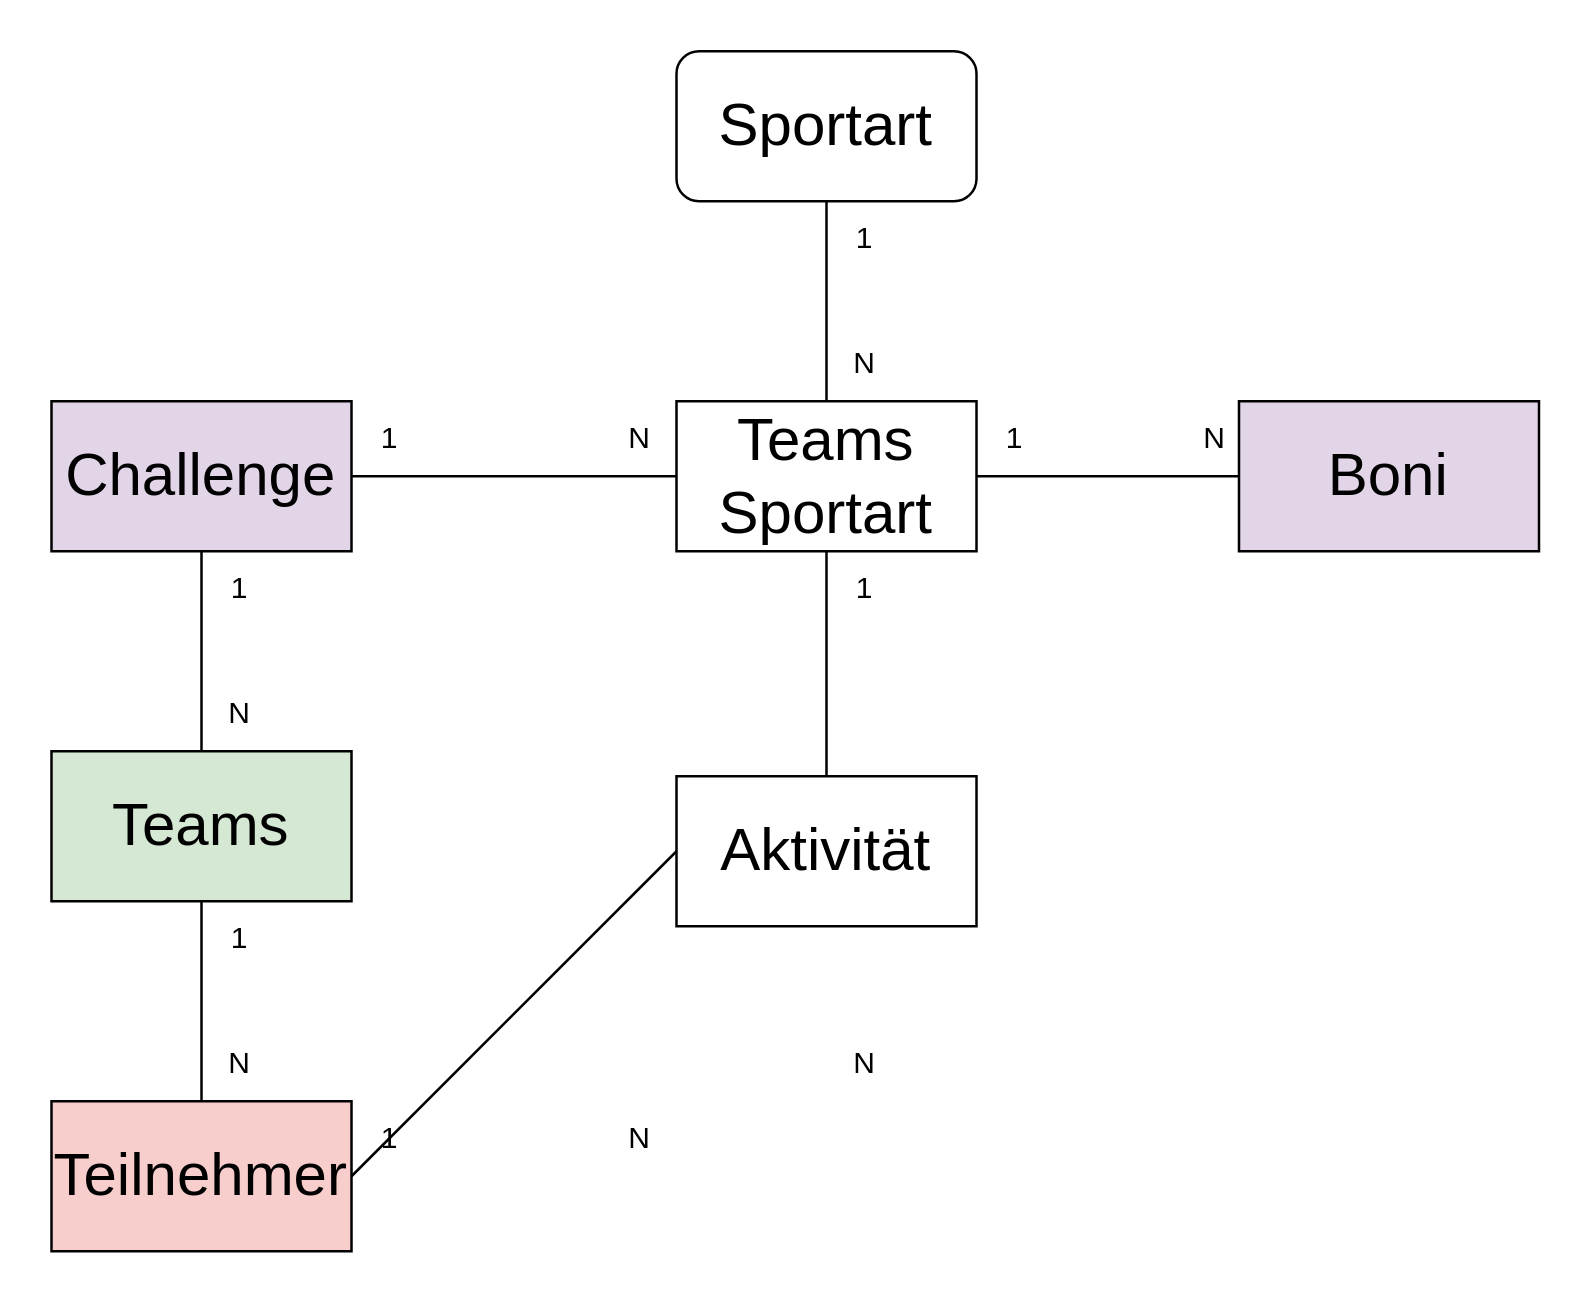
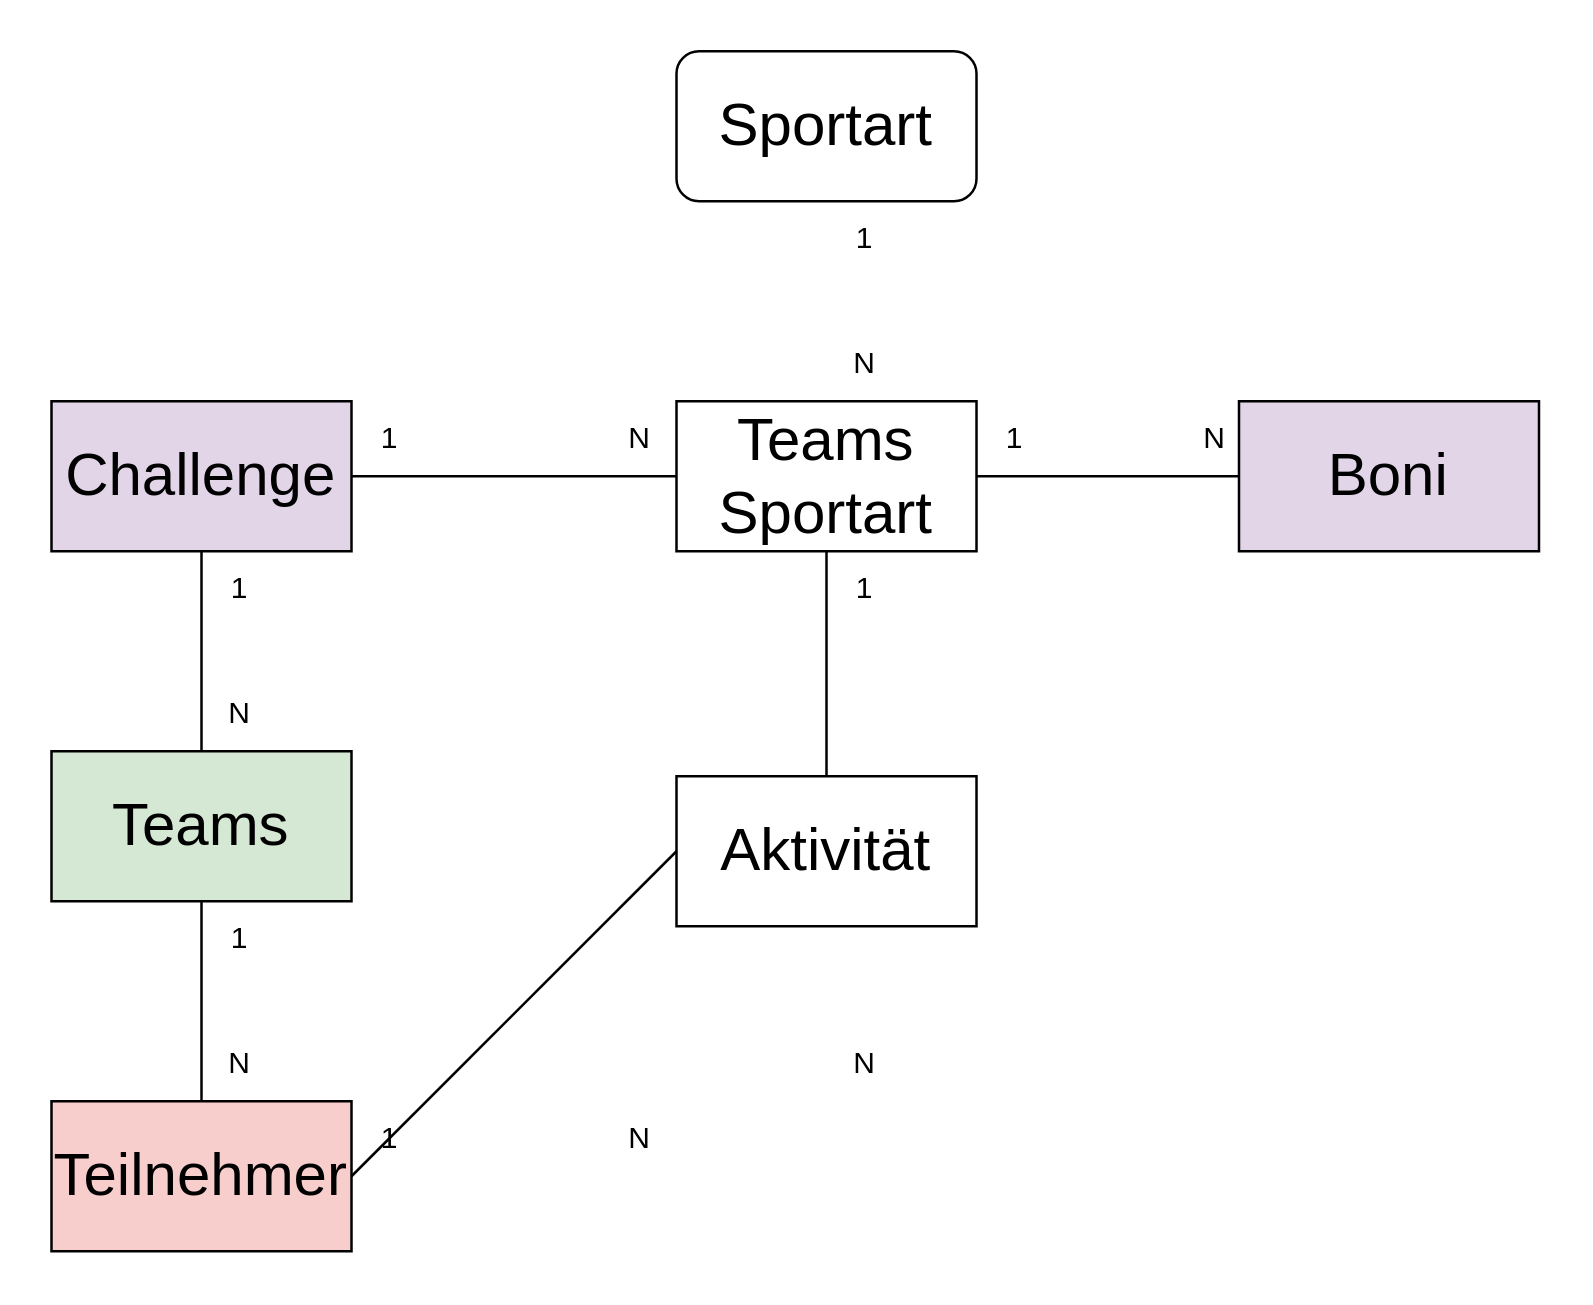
(826, 301) -> none
